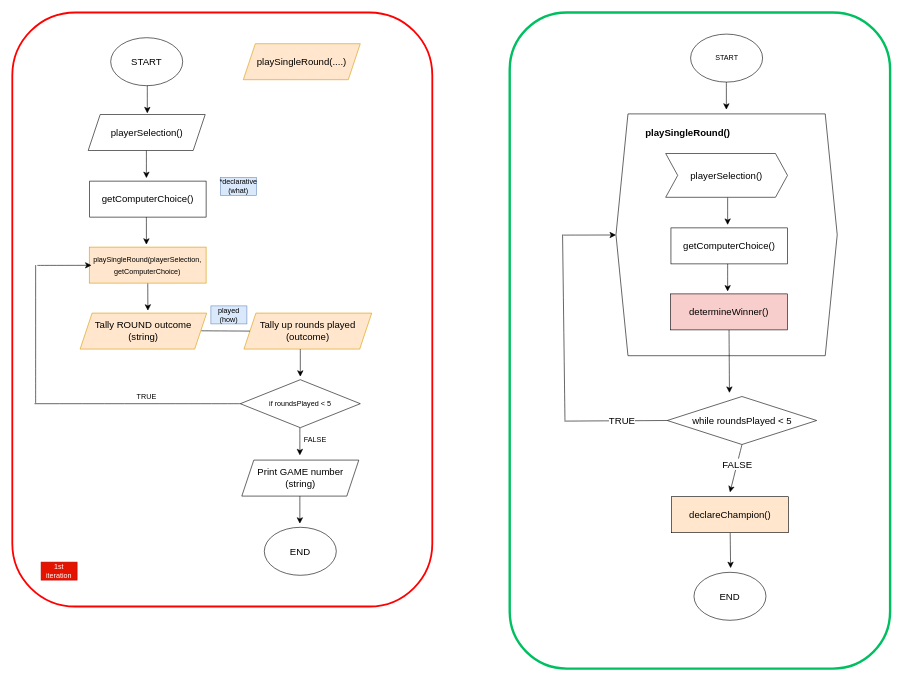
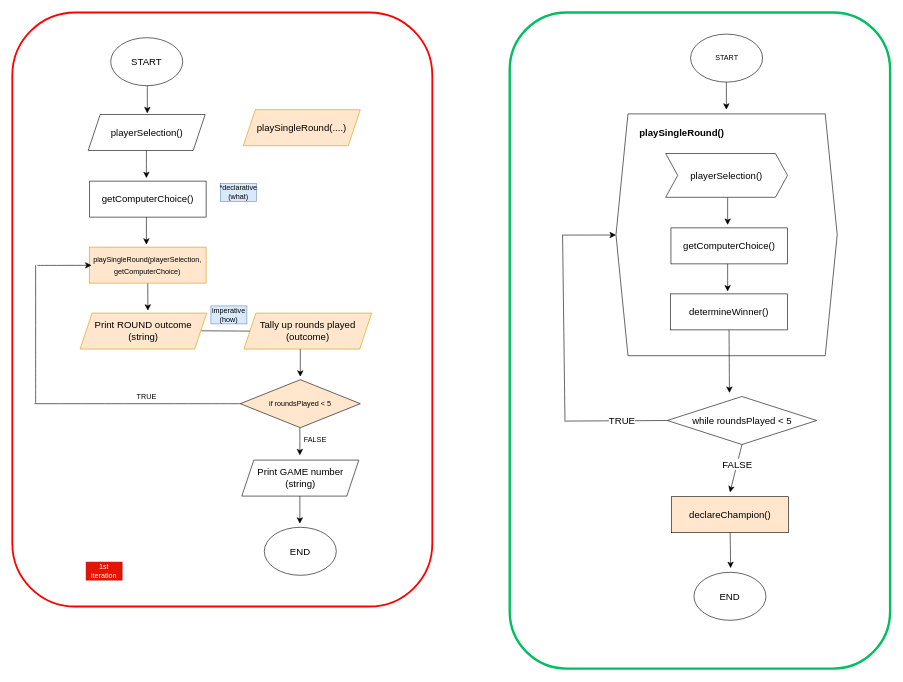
(302, 62) -> (302, 128)
(688, 133) -> (682, 133)
(239, 186) -> (239, 192)
(729, 312) -> (729, 312)
(229, 315) -> (229, 315)
(143, 331) -> (143, 331)
(300, 404) -> (300, 404)
(59, 571) -> (104, 571)
